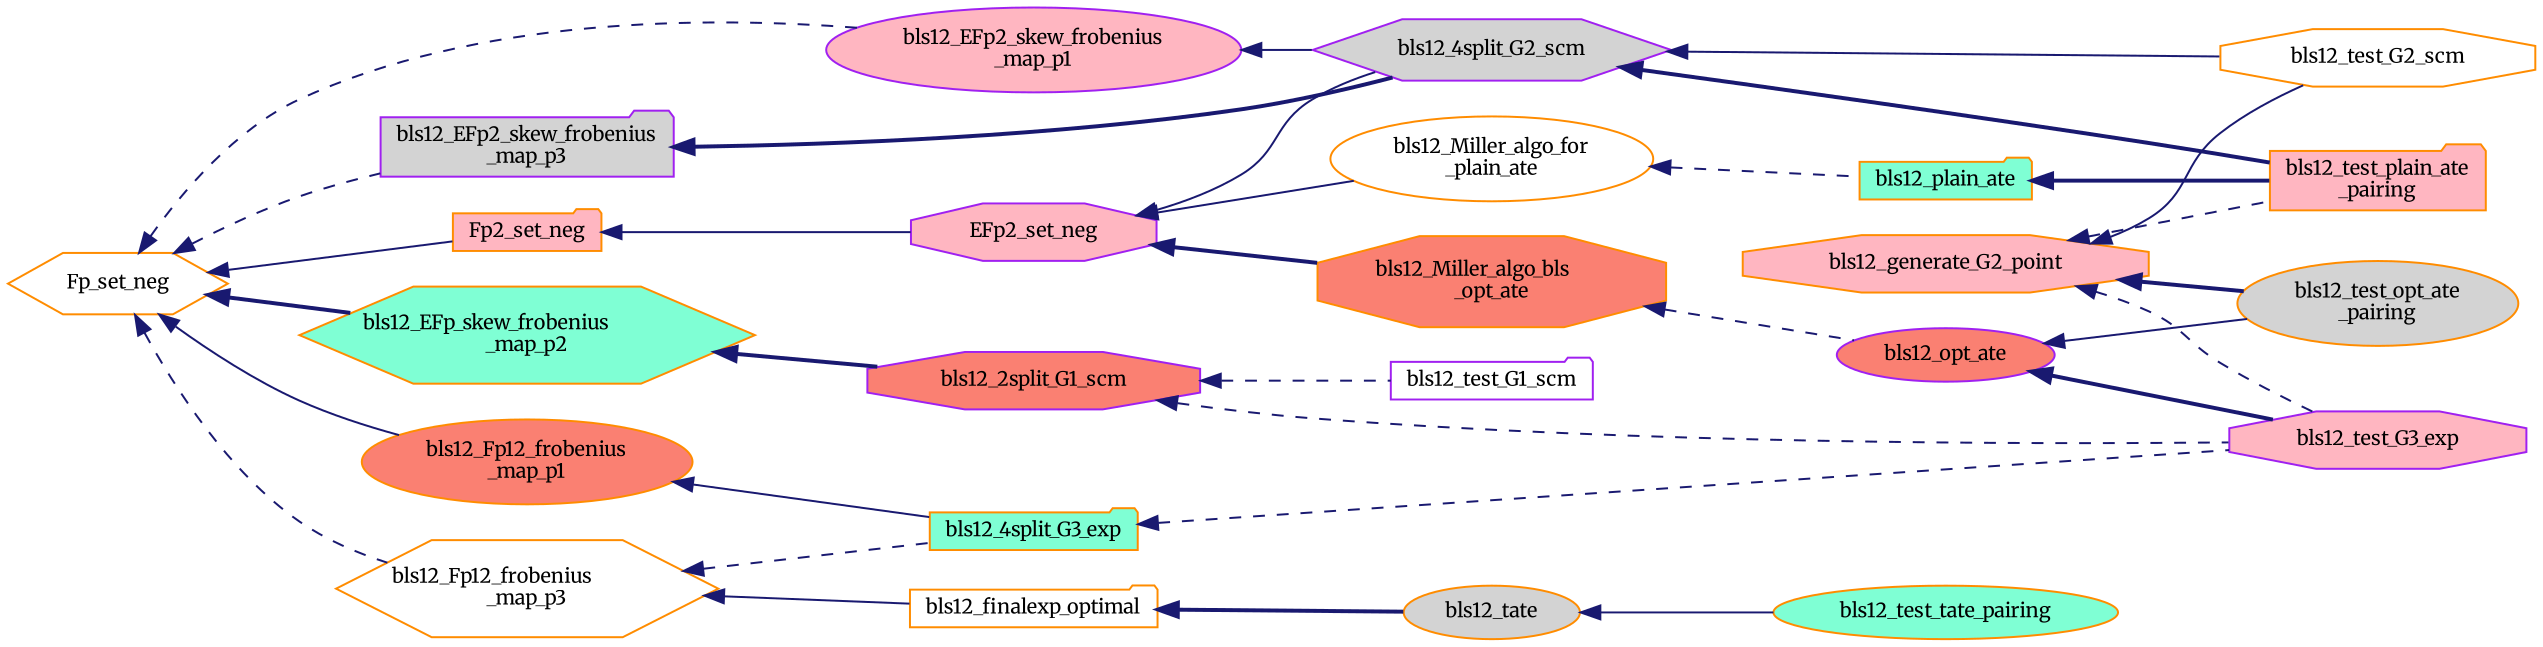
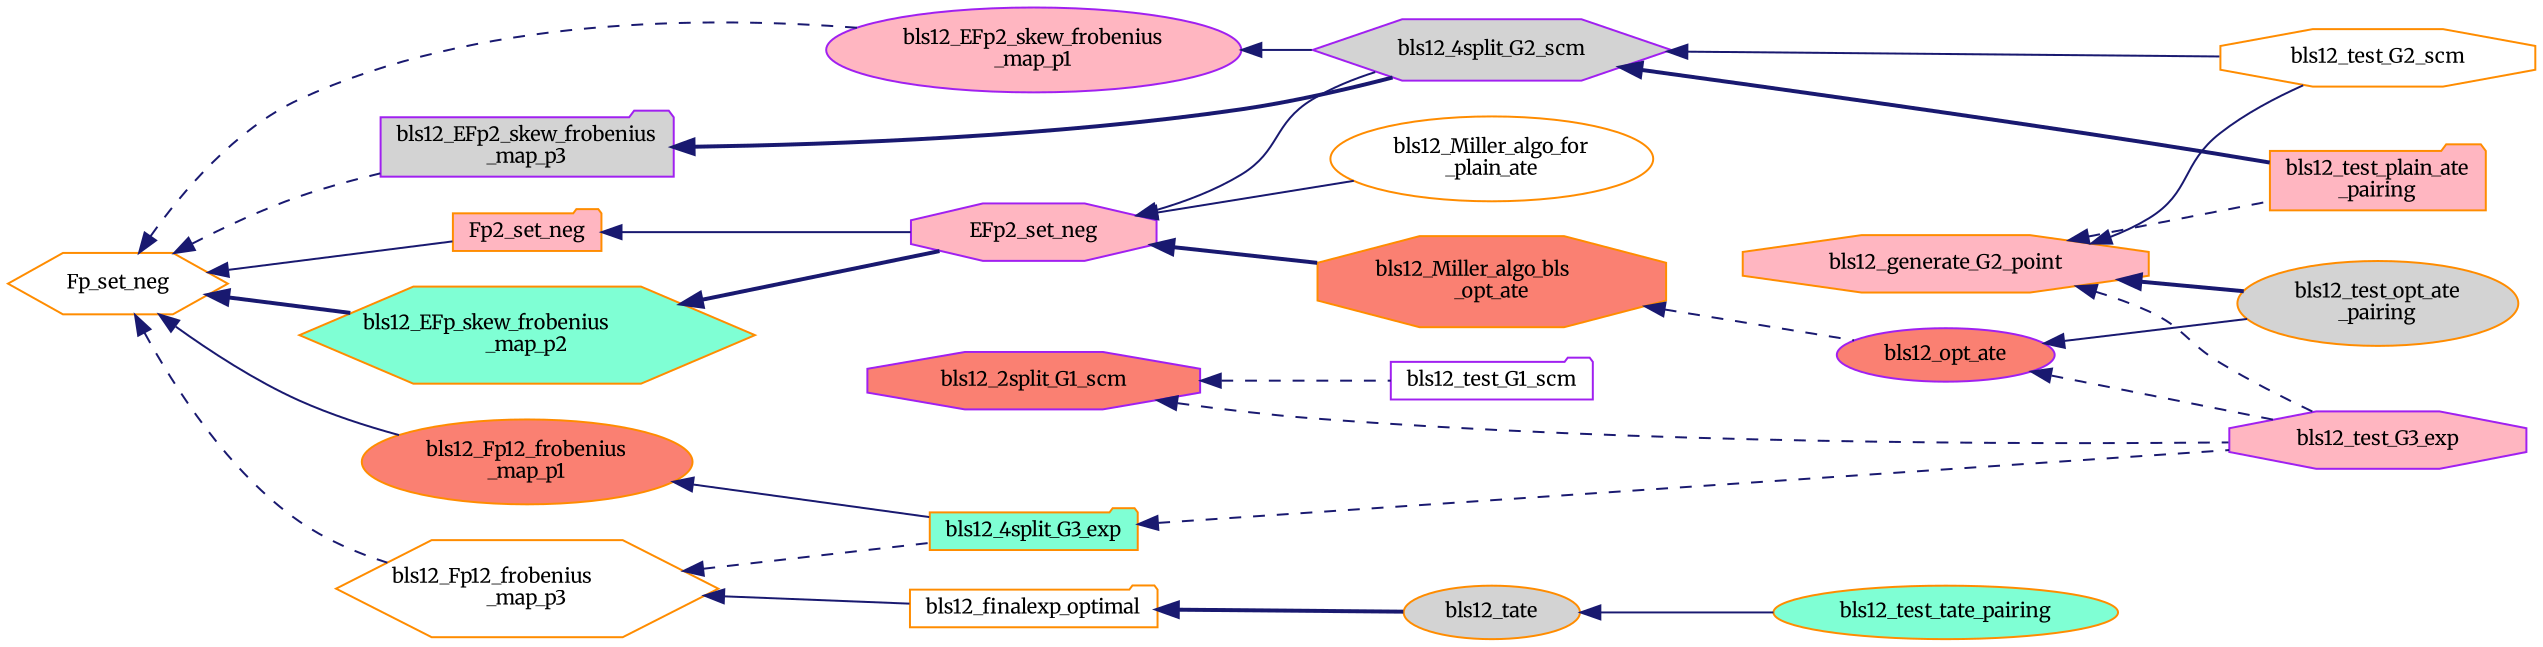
(1946, 181) -> none
(807, 360) -> (820, 275)
(2162, 398) -> (2162, 398)
